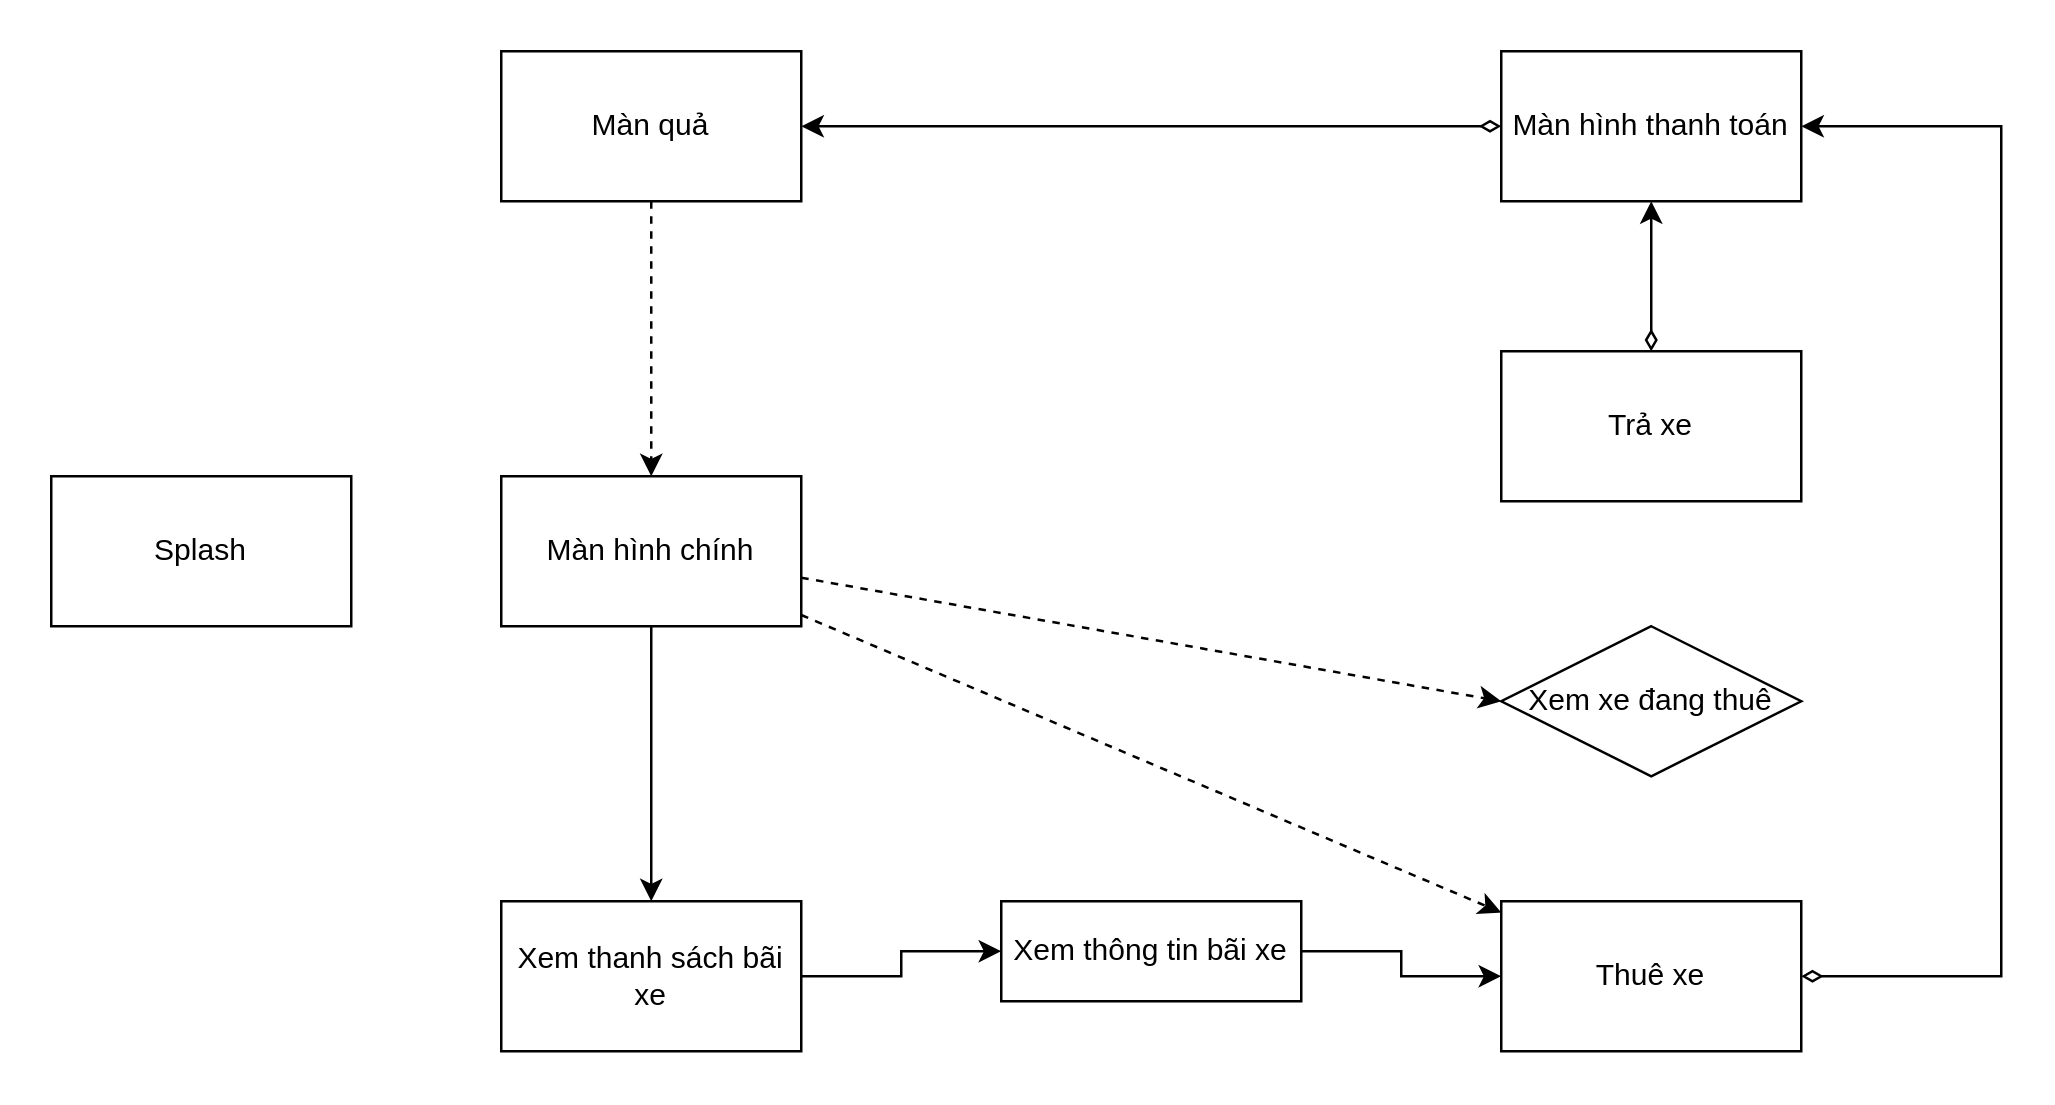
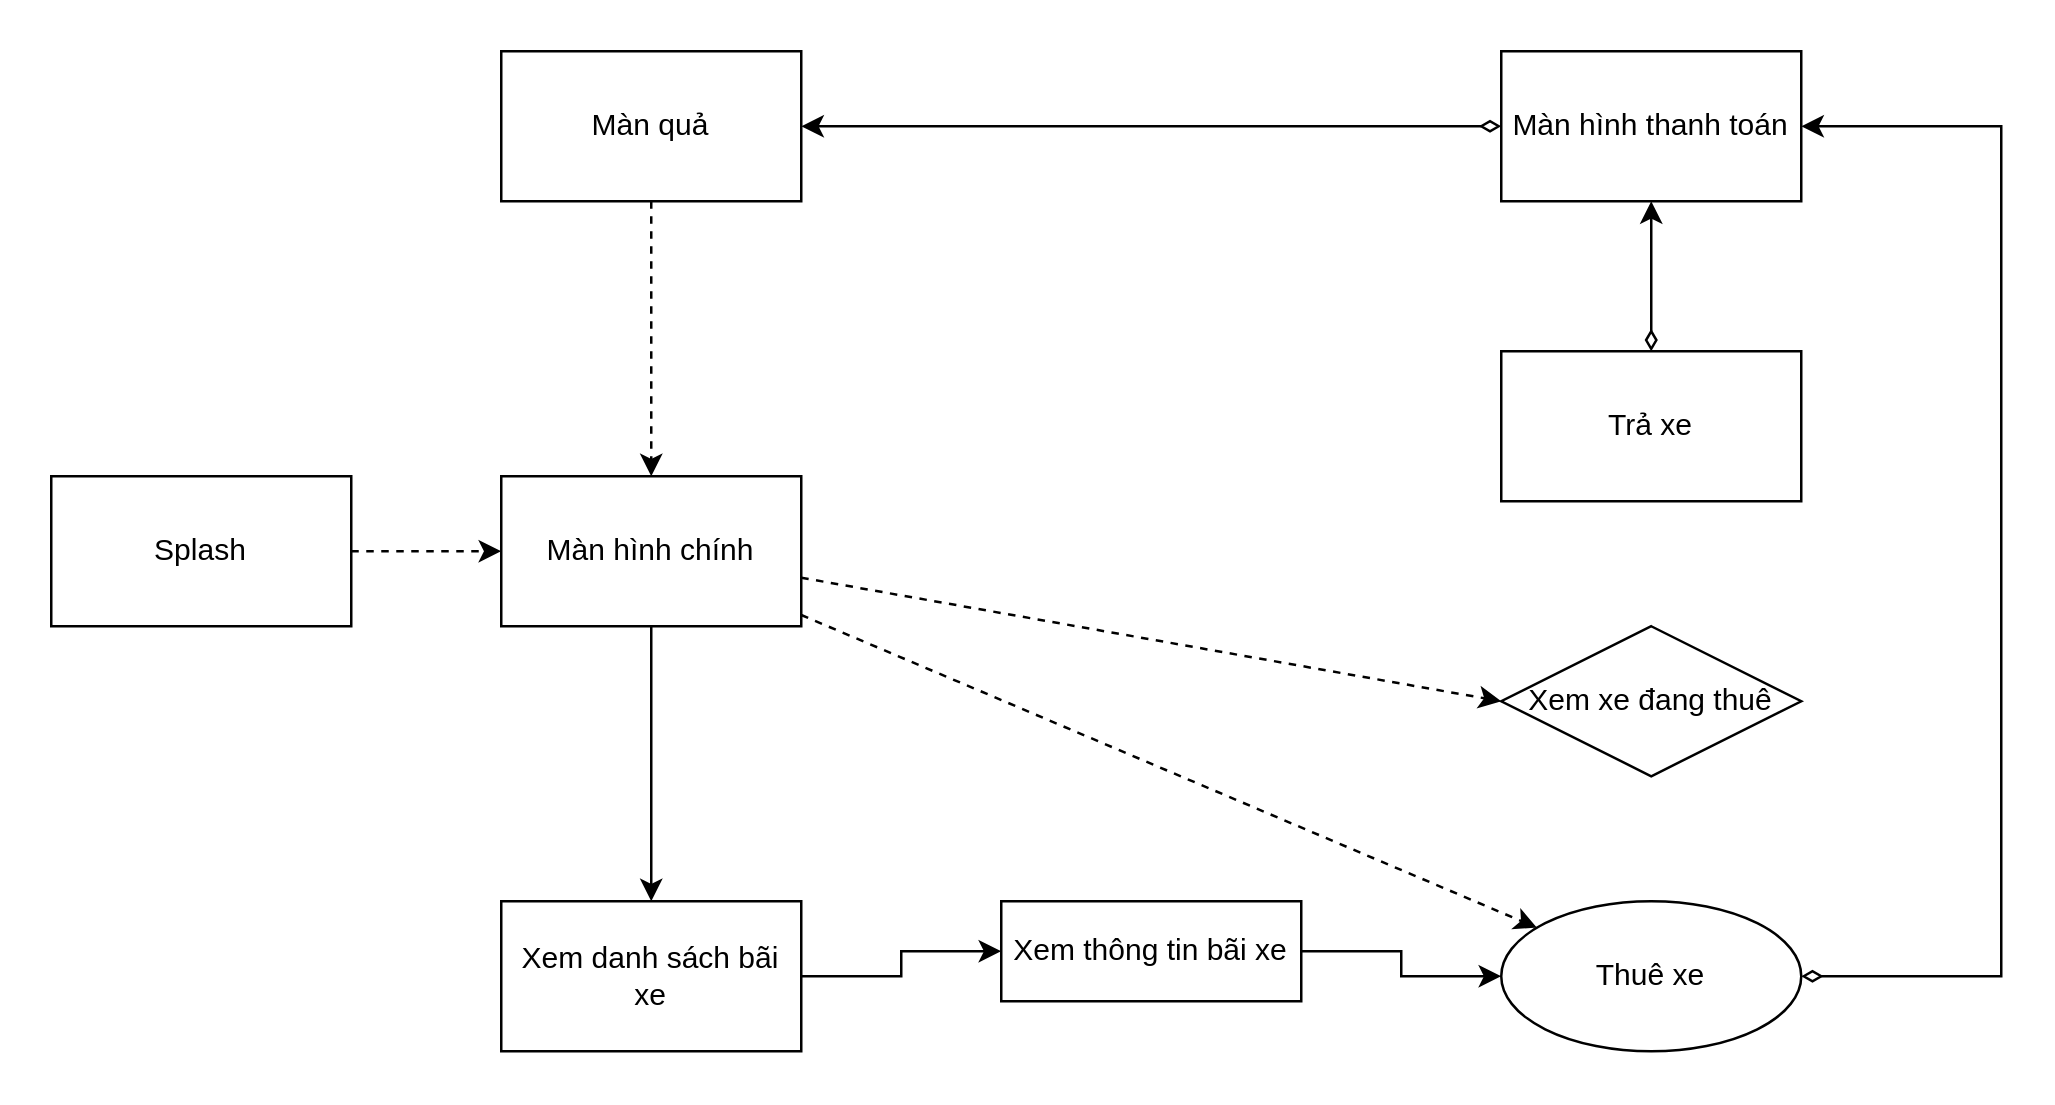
none -> (418, 551)
(651, 976) -> (651, 976)
(1651, 976) -> (1651, 976)
